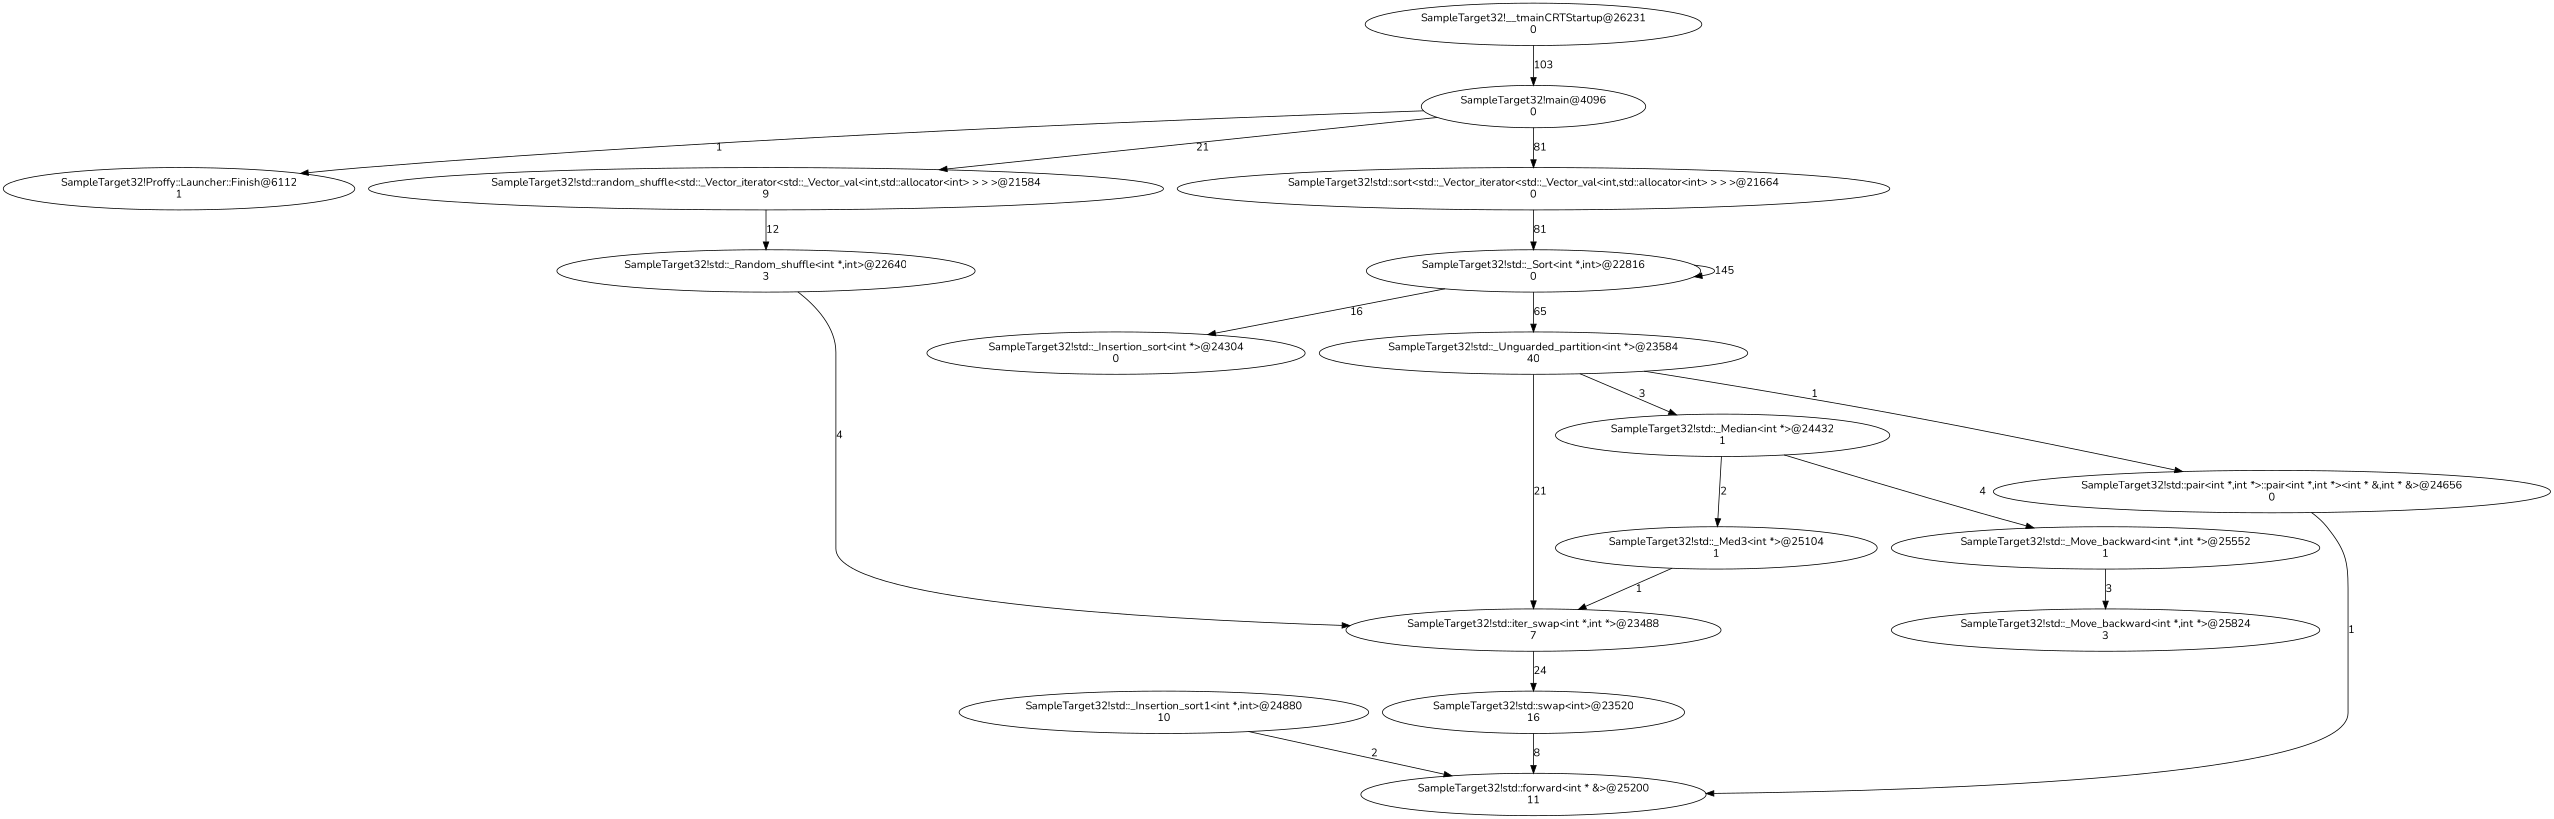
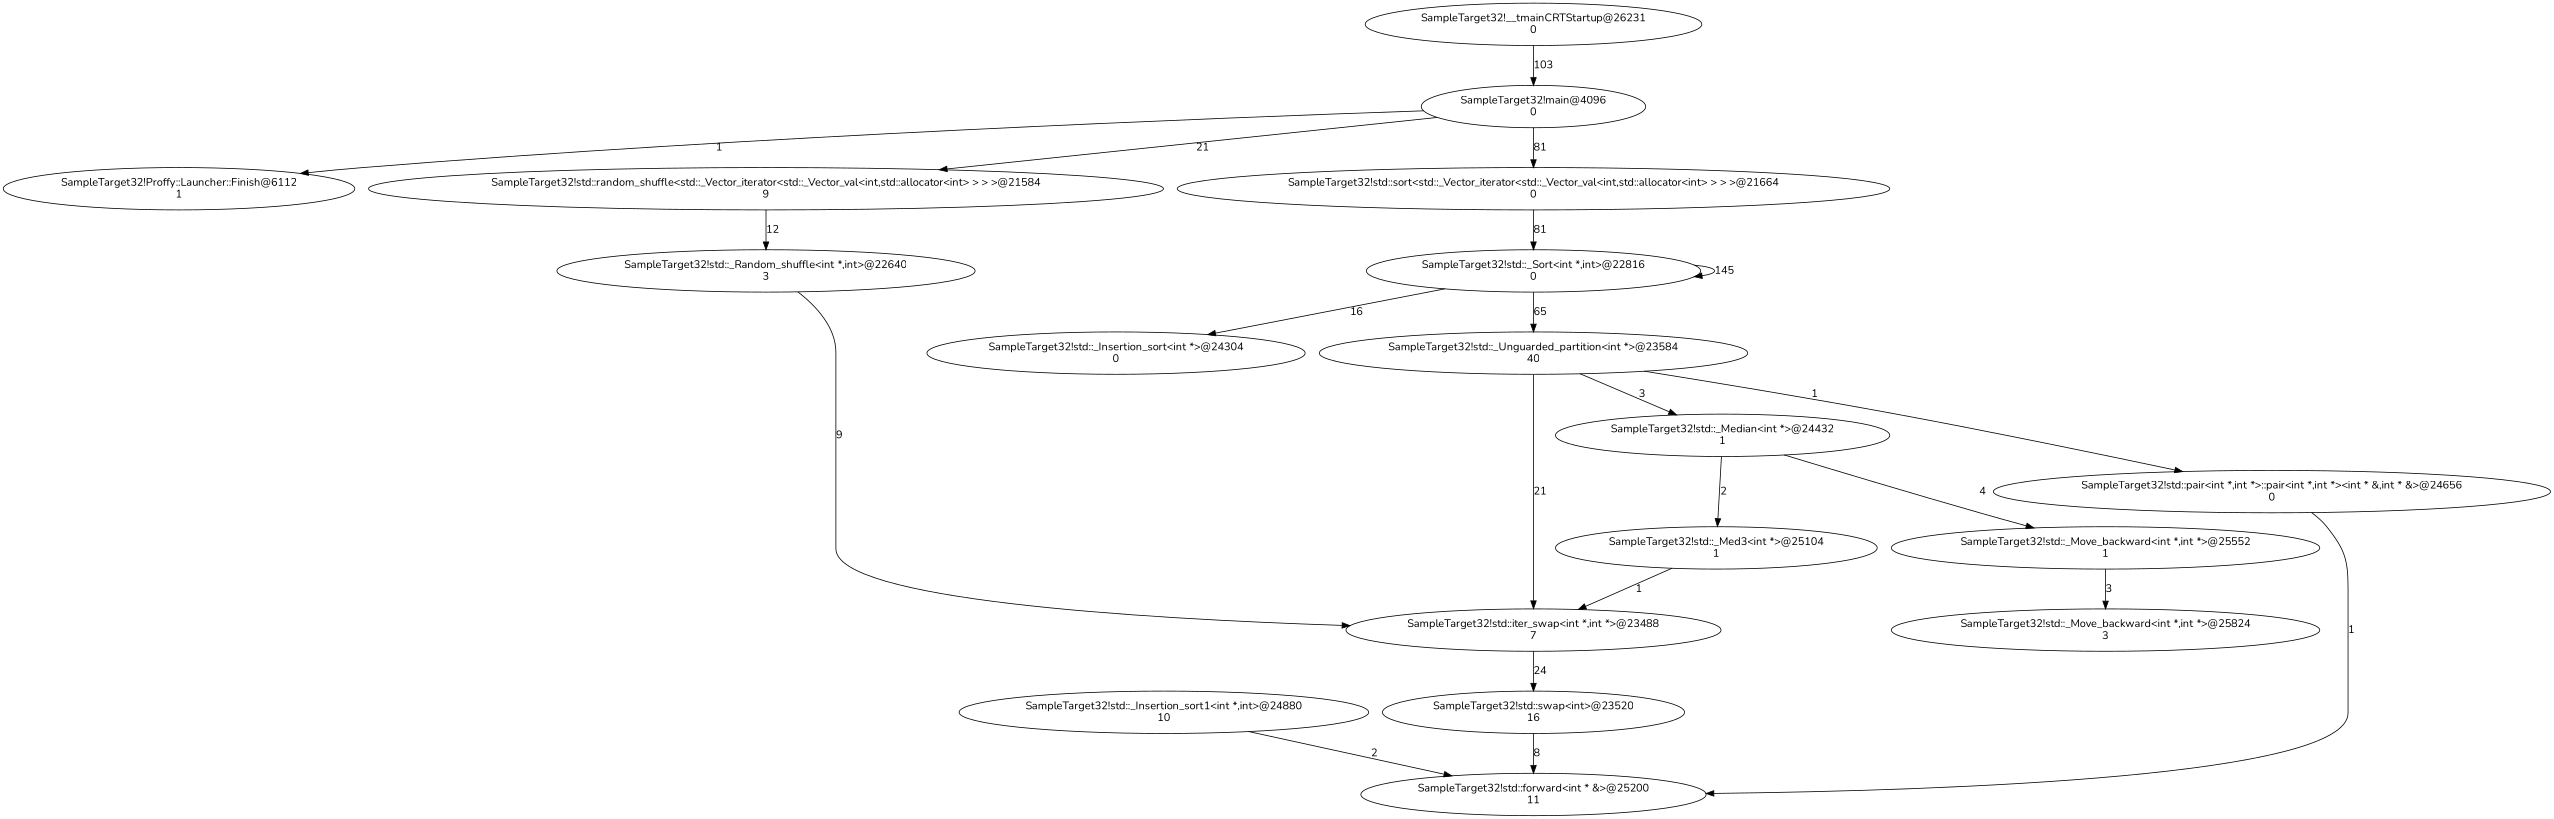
(839, 435) -> (839, 435)
